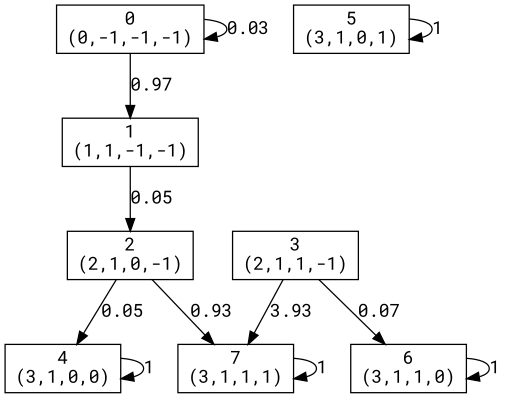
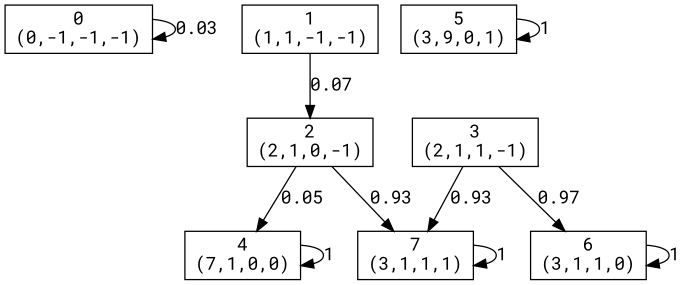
(351, 29) -> (459, 29)
(130, 79) -> none
(152, 199) -> (332, 86)
(292, 312) -> (471, 199)
(379, 312) -> (559, 199)
(63, 369) -> (243, 255)
